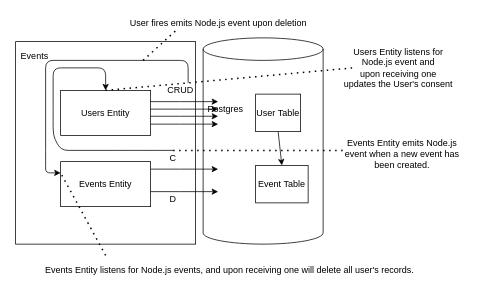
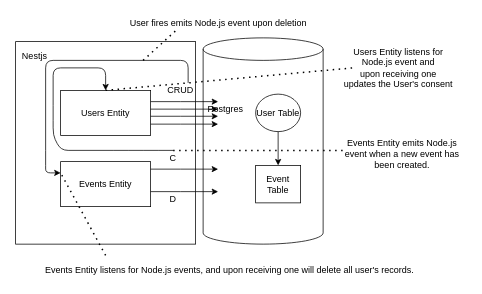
(35, 57) -> (35, 57)
(278, 113) -> (278, 113)
(282, 184) -> (278, 184)
